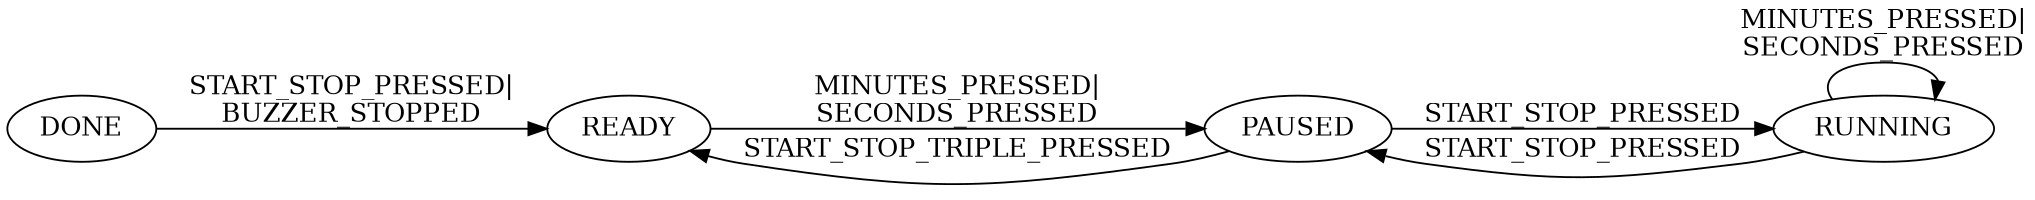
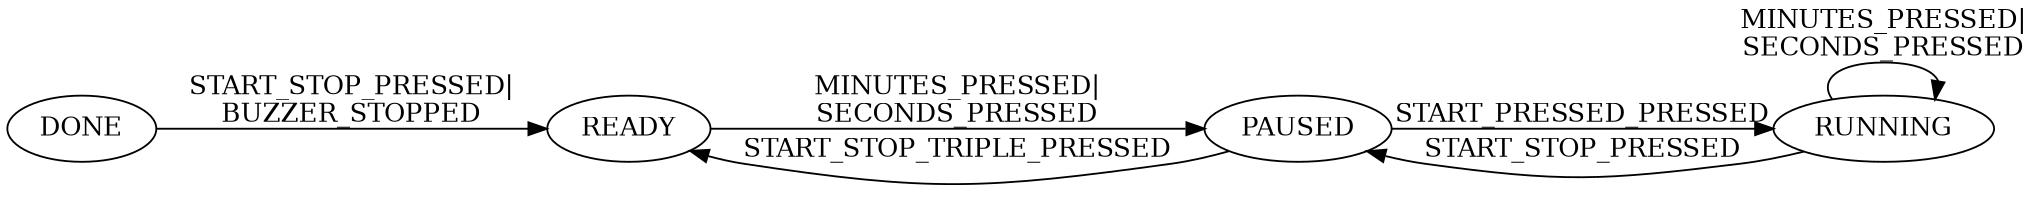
(1583, 115) -> (1583, 115)
